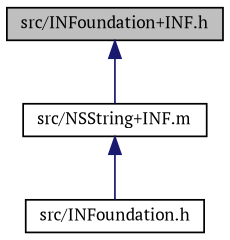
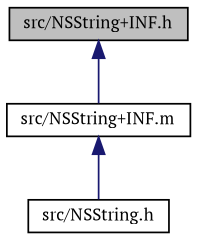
(115, 24) -> (99, 24)
(115, 216) -> (99, 216)
